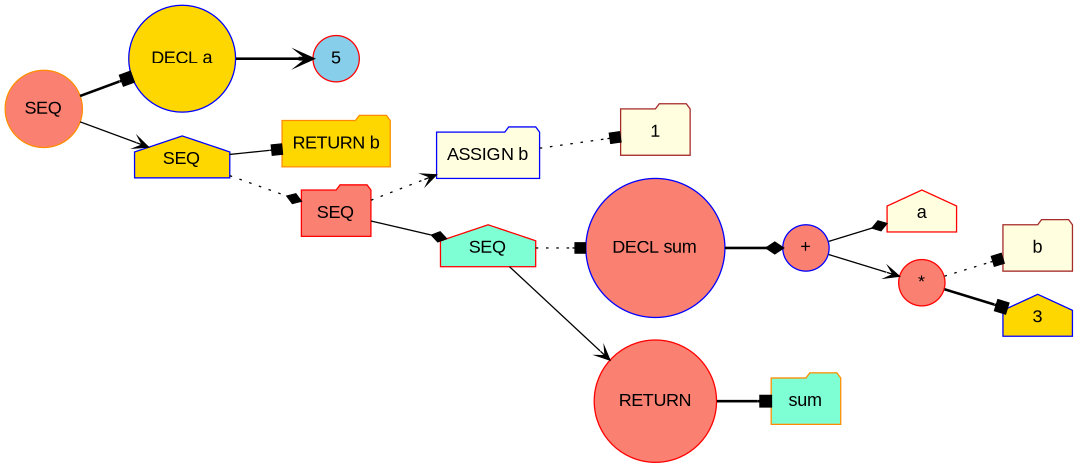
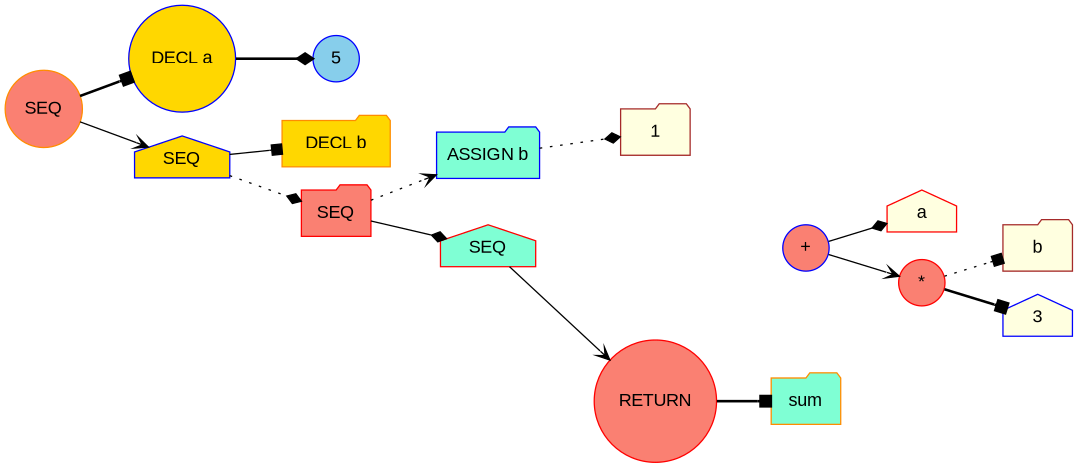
(268, 59) -> (268, 59)
(336, 59) -> (336, 59)
(573, 143) -> (573, 143)
(336, 144) -> (336, 144)
(488, 155) -> (488, 155)
(655, 248) -> none
(1038, 317) -> (1038, 317)
